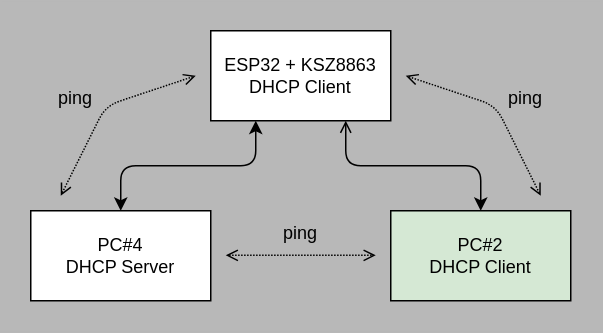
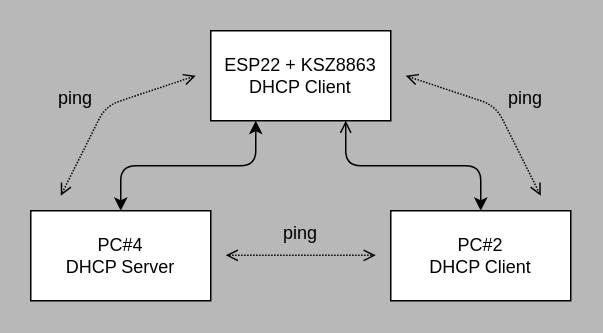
(301, 76) -> (301, 76)
(481, 256) -> (481, 256)
